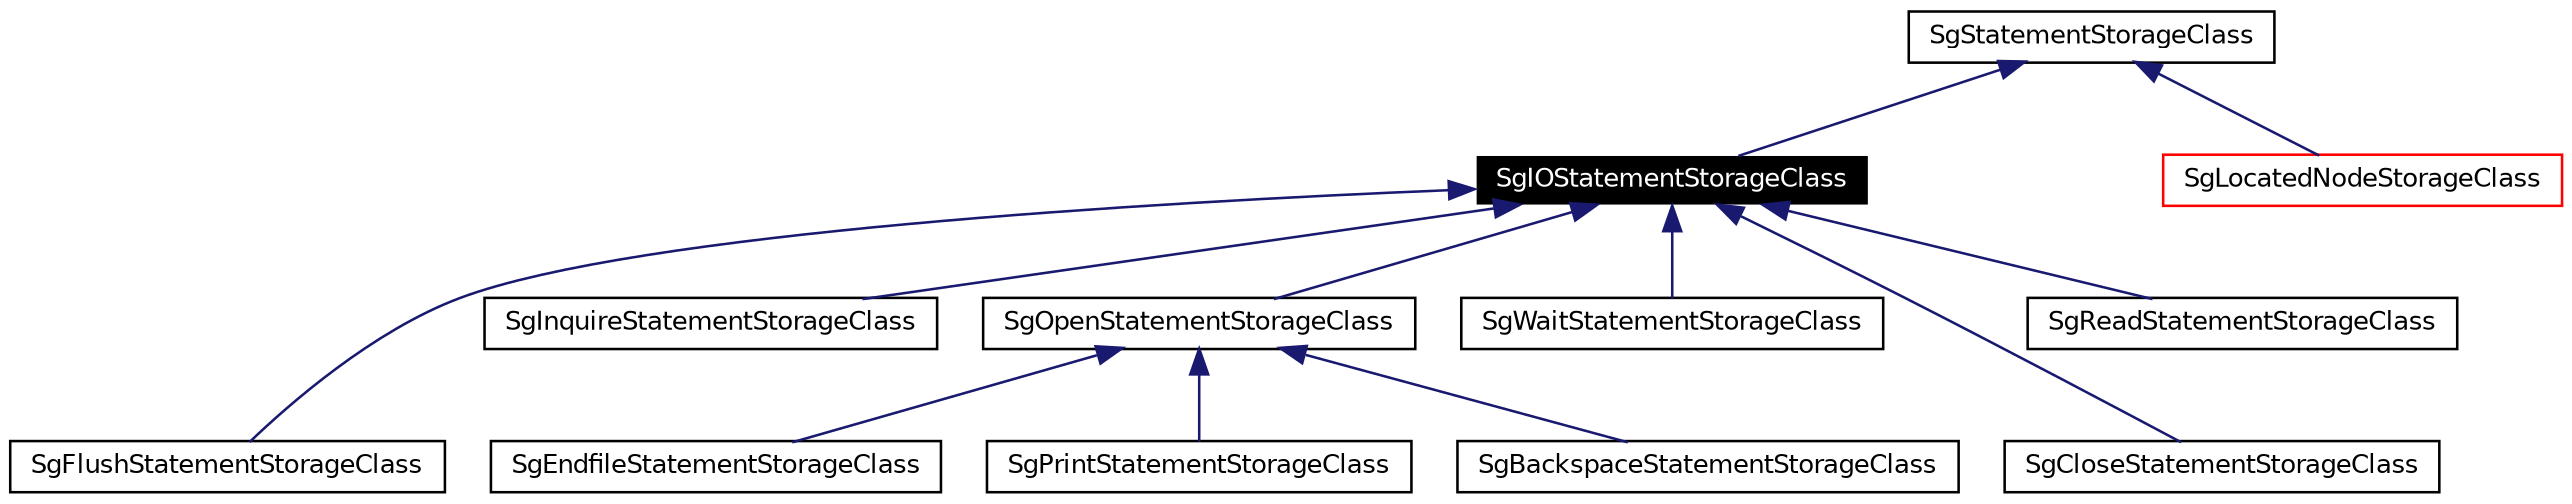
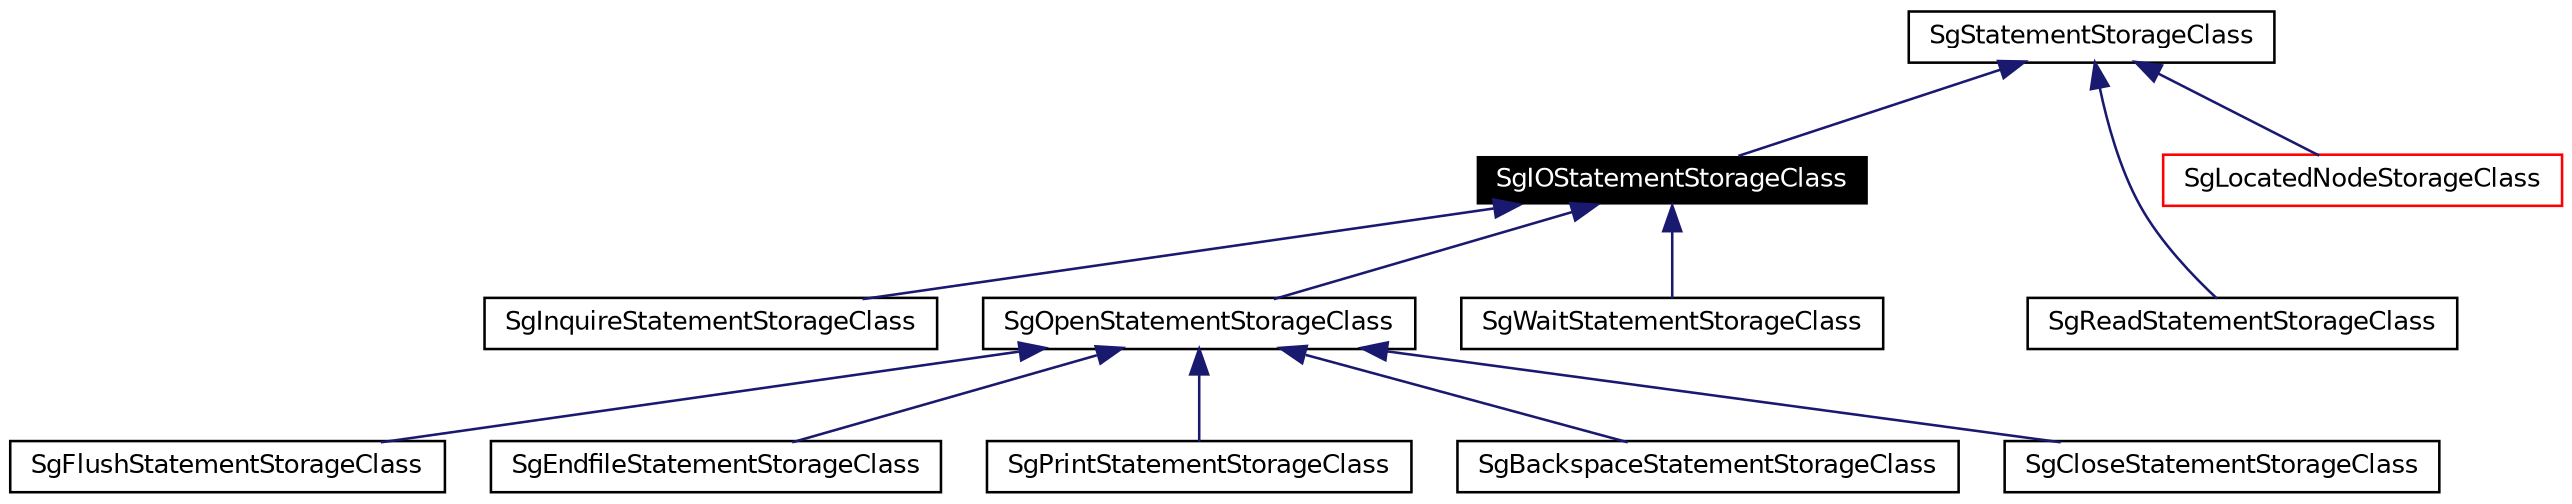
(824, 233) -> (700, 397)
(1970, 255) -> (2139, 204)
(1962, 327) -> (1724, 397)
